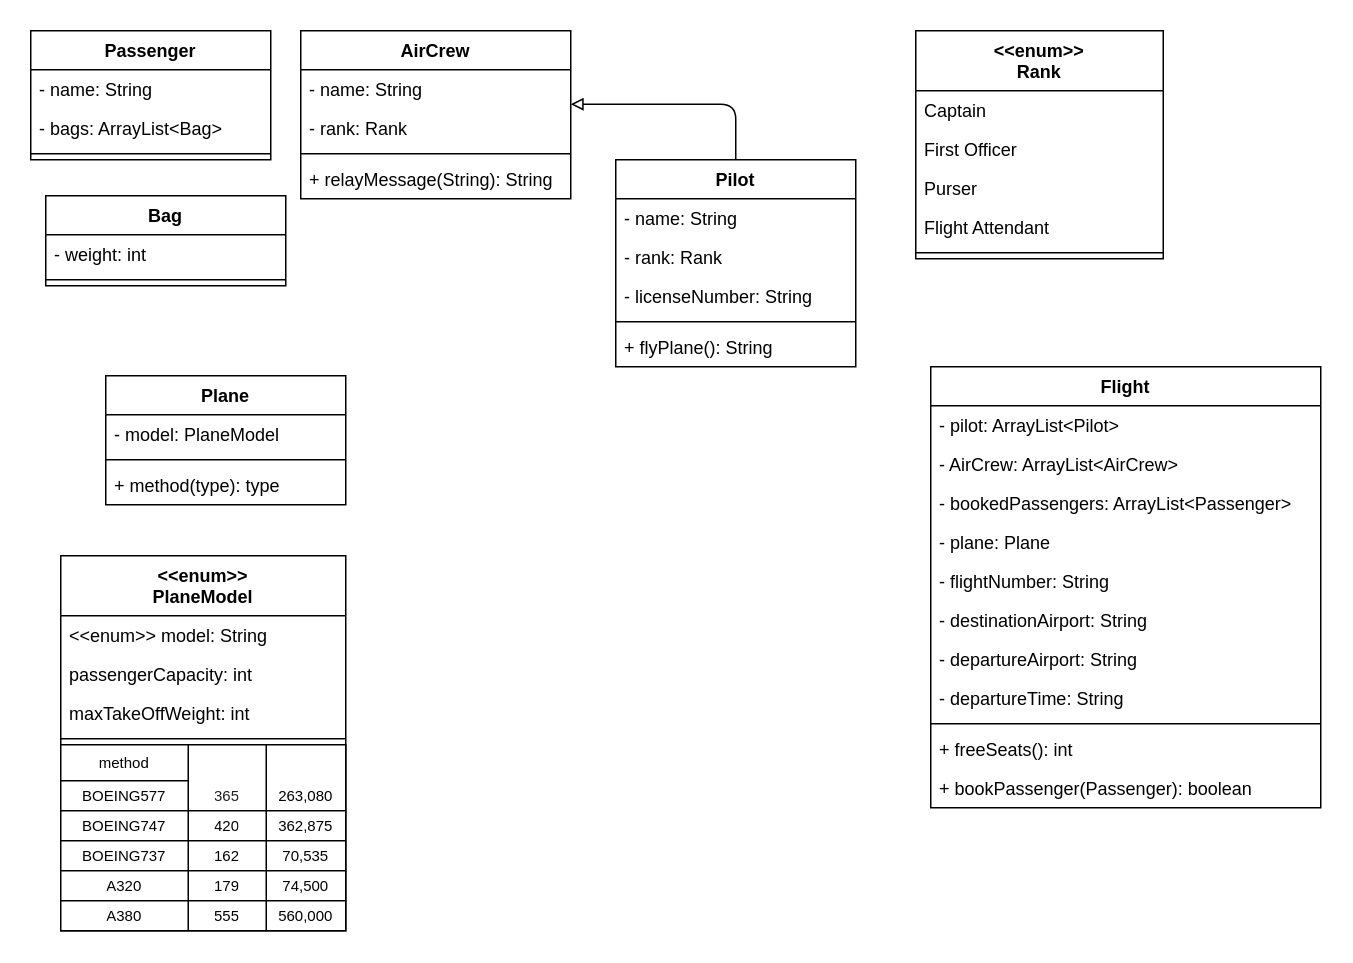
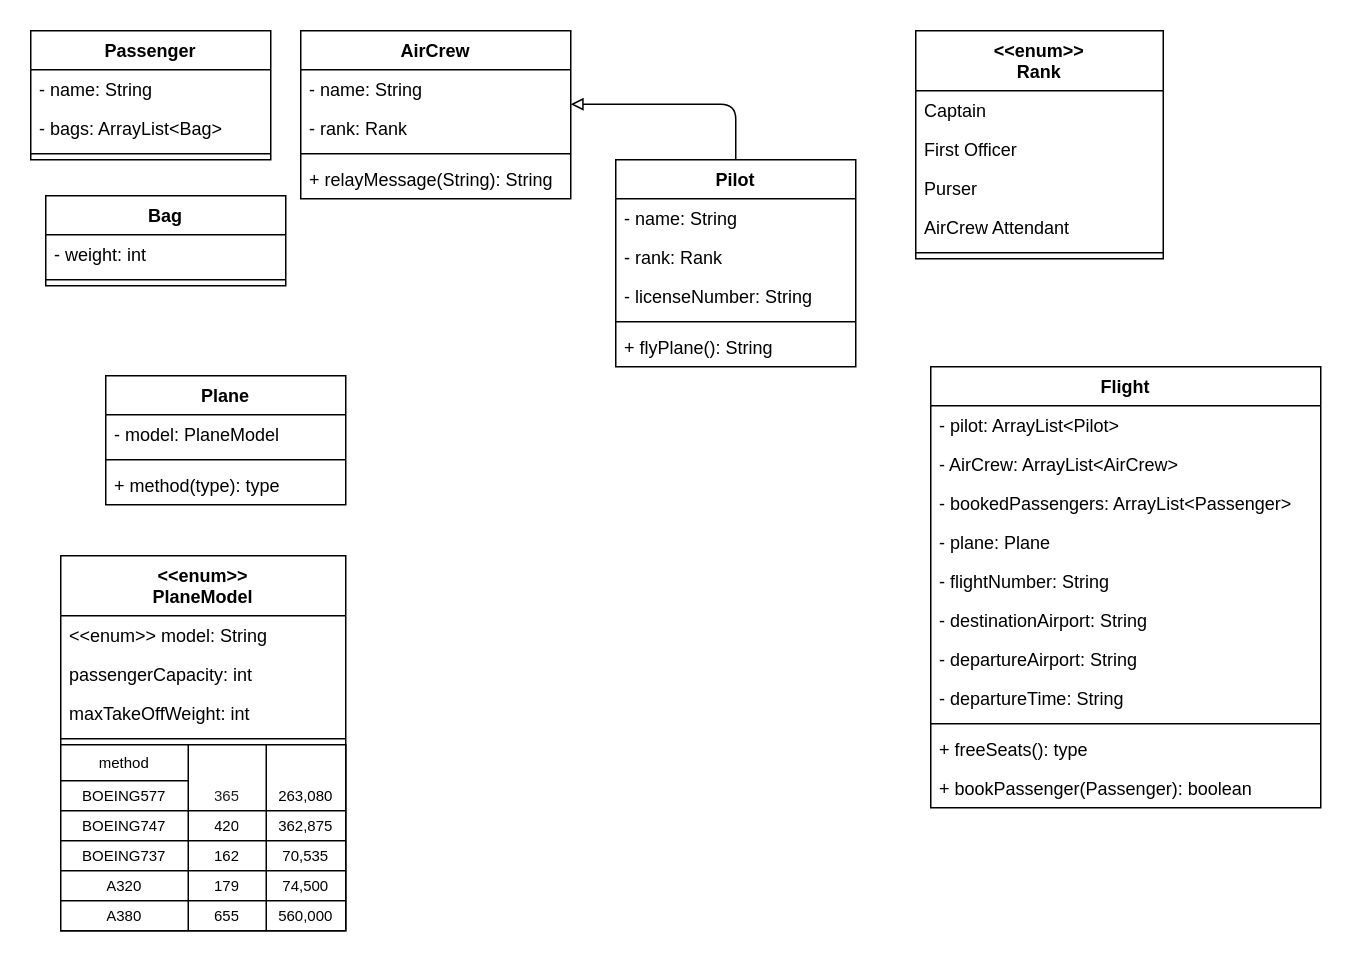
(998, 228) -> (1005, 228)
(1020, 750) -> (1028, 750)
(227, 916) -> (227, 916)
